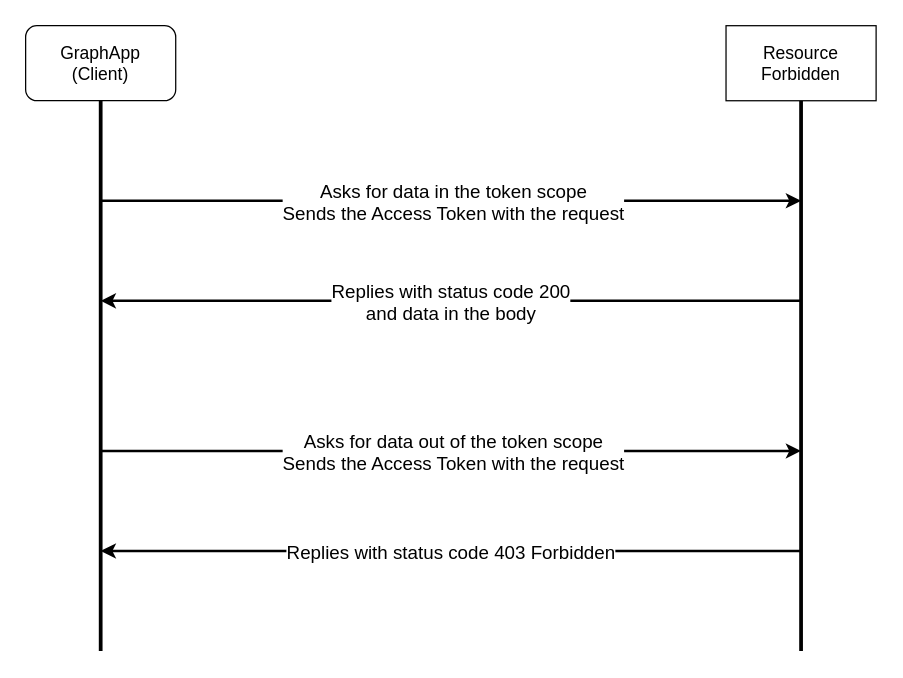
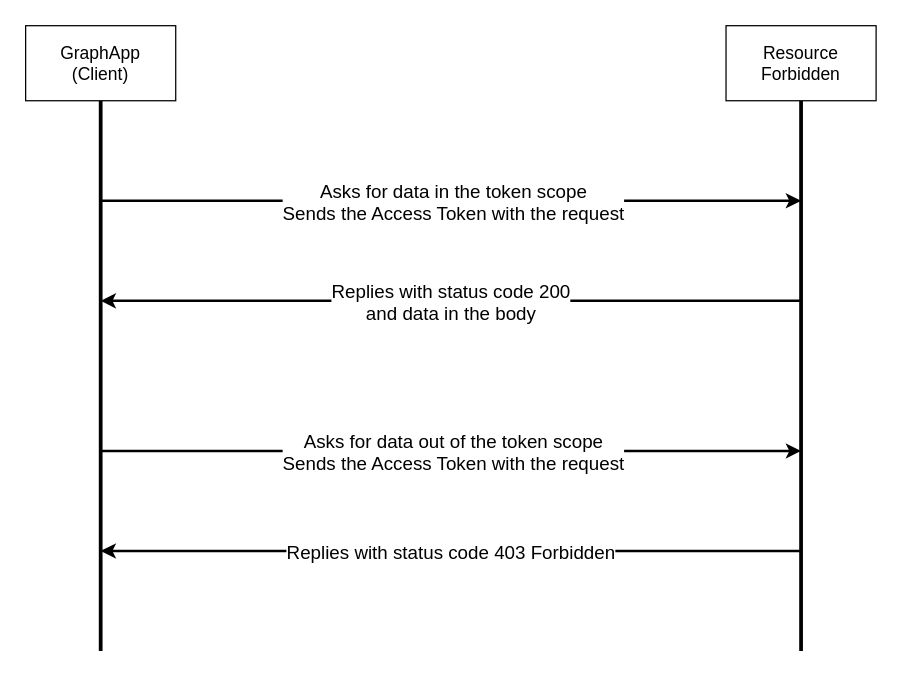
(101, 63) -> (101, 63)
